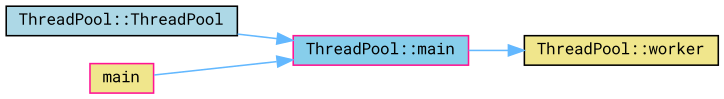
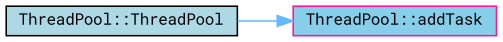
(381, 50) -> (395, 21)
(621, 50) -> none
(122, 78) -> none
